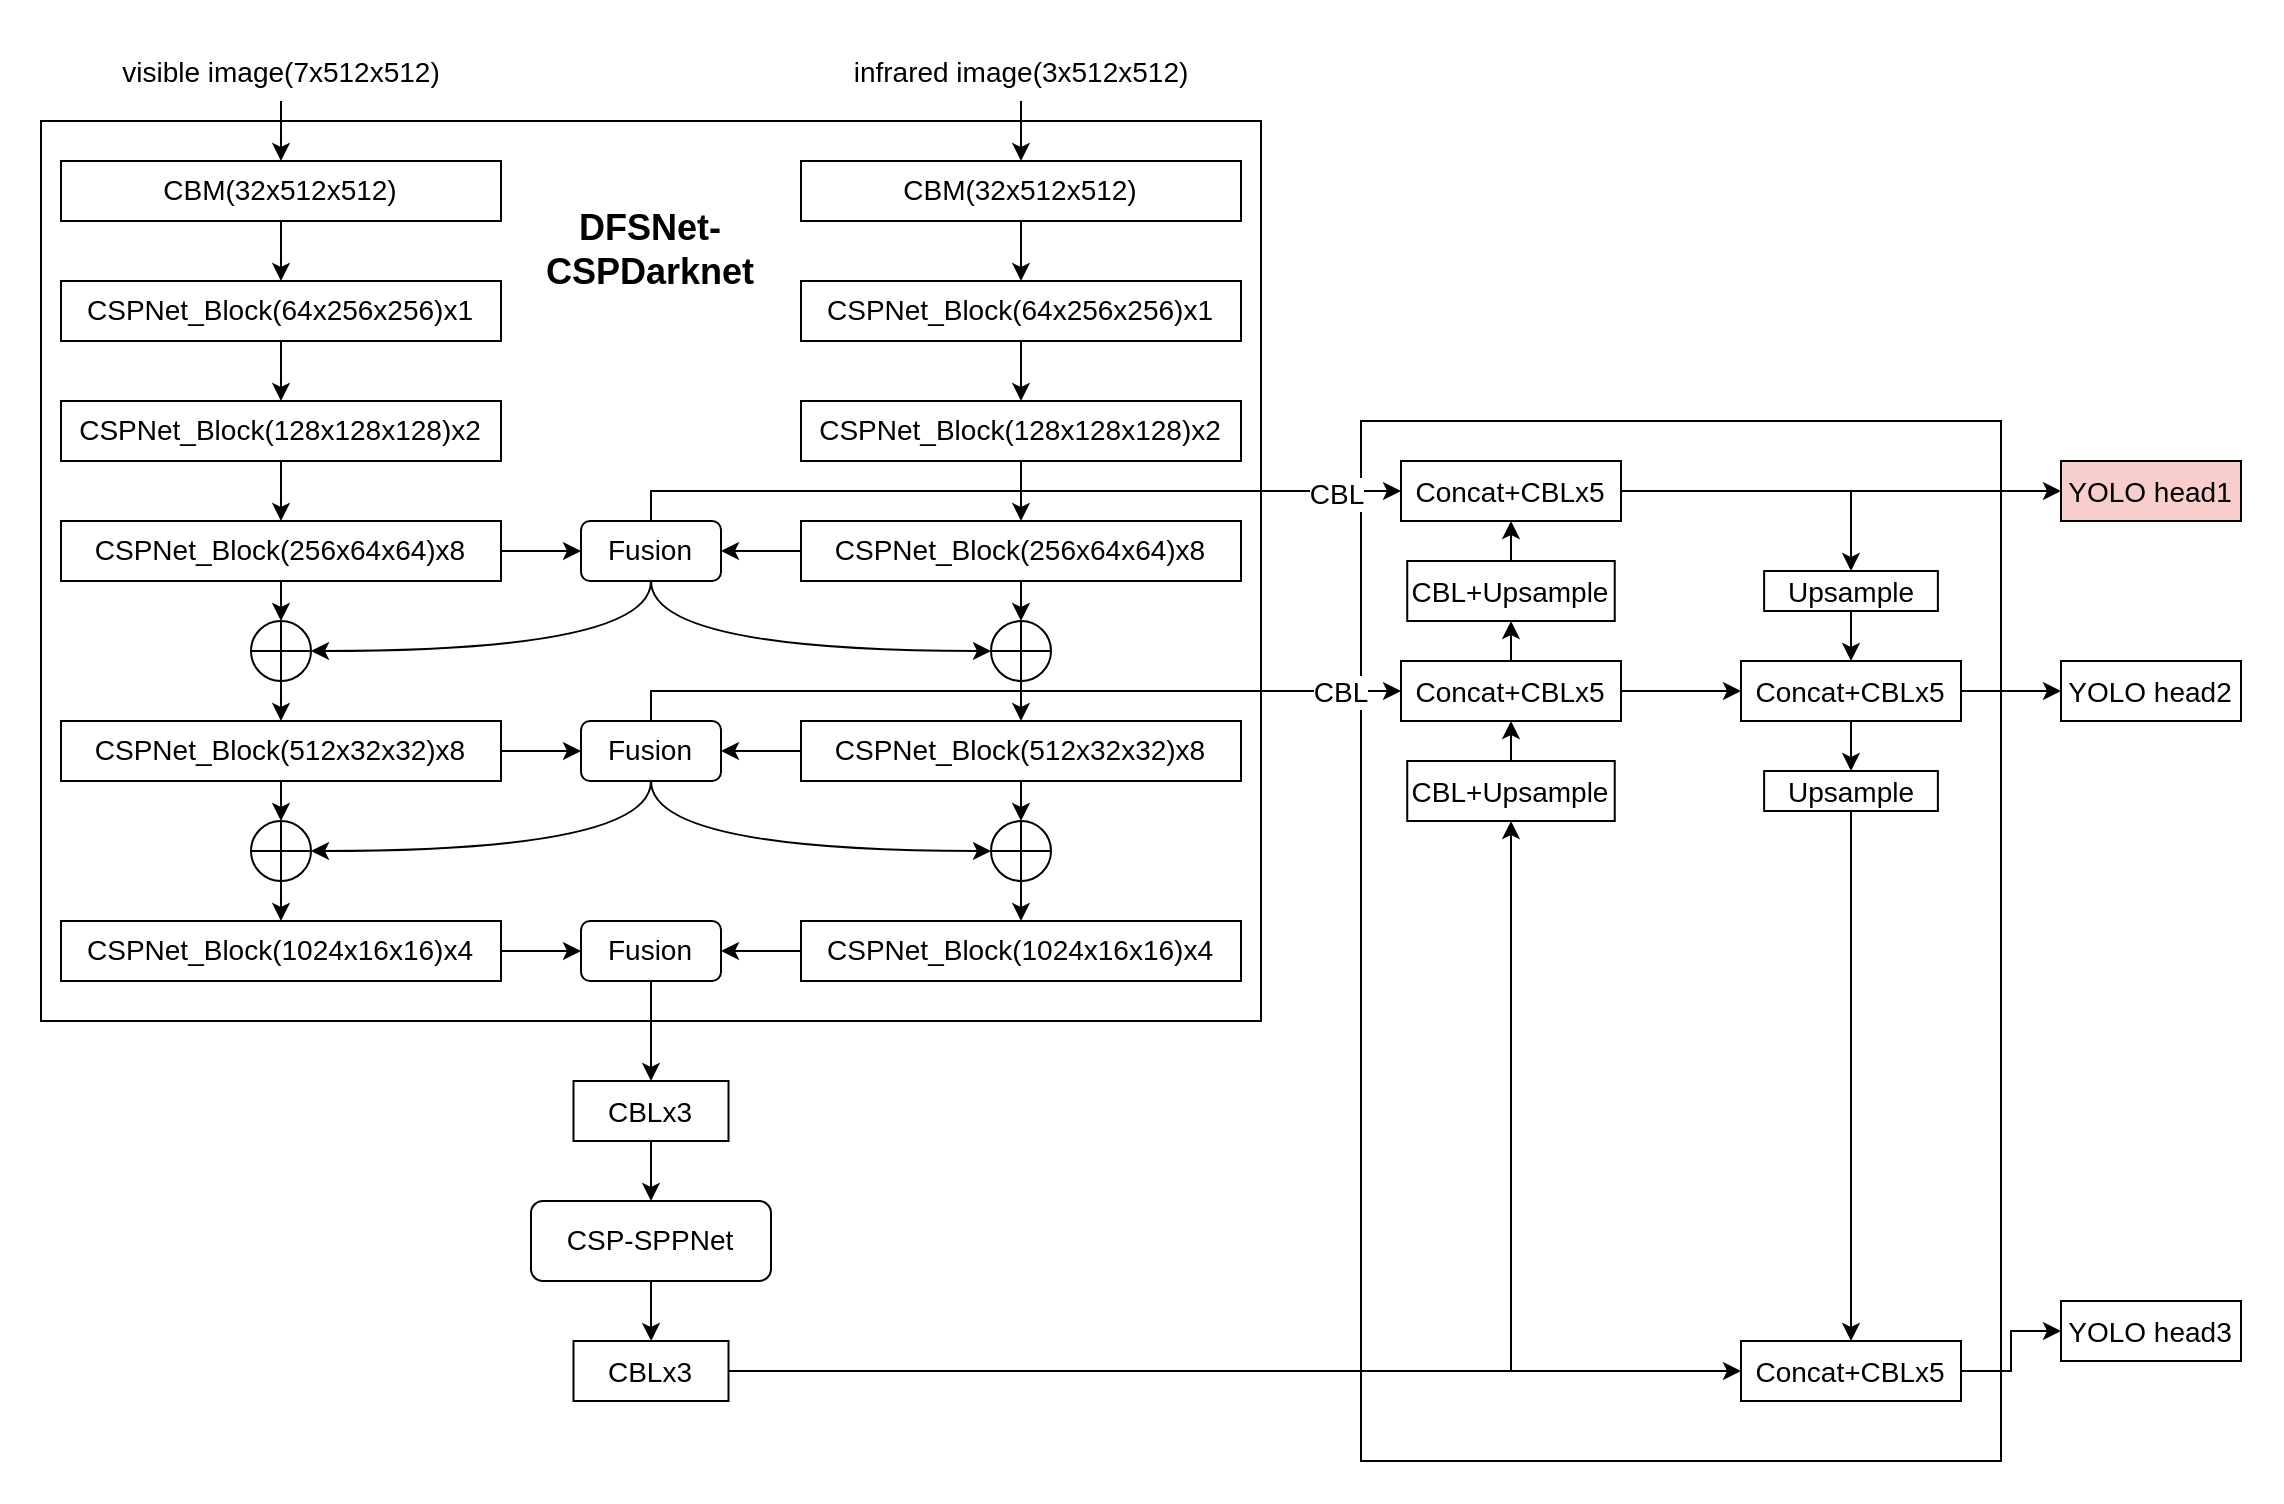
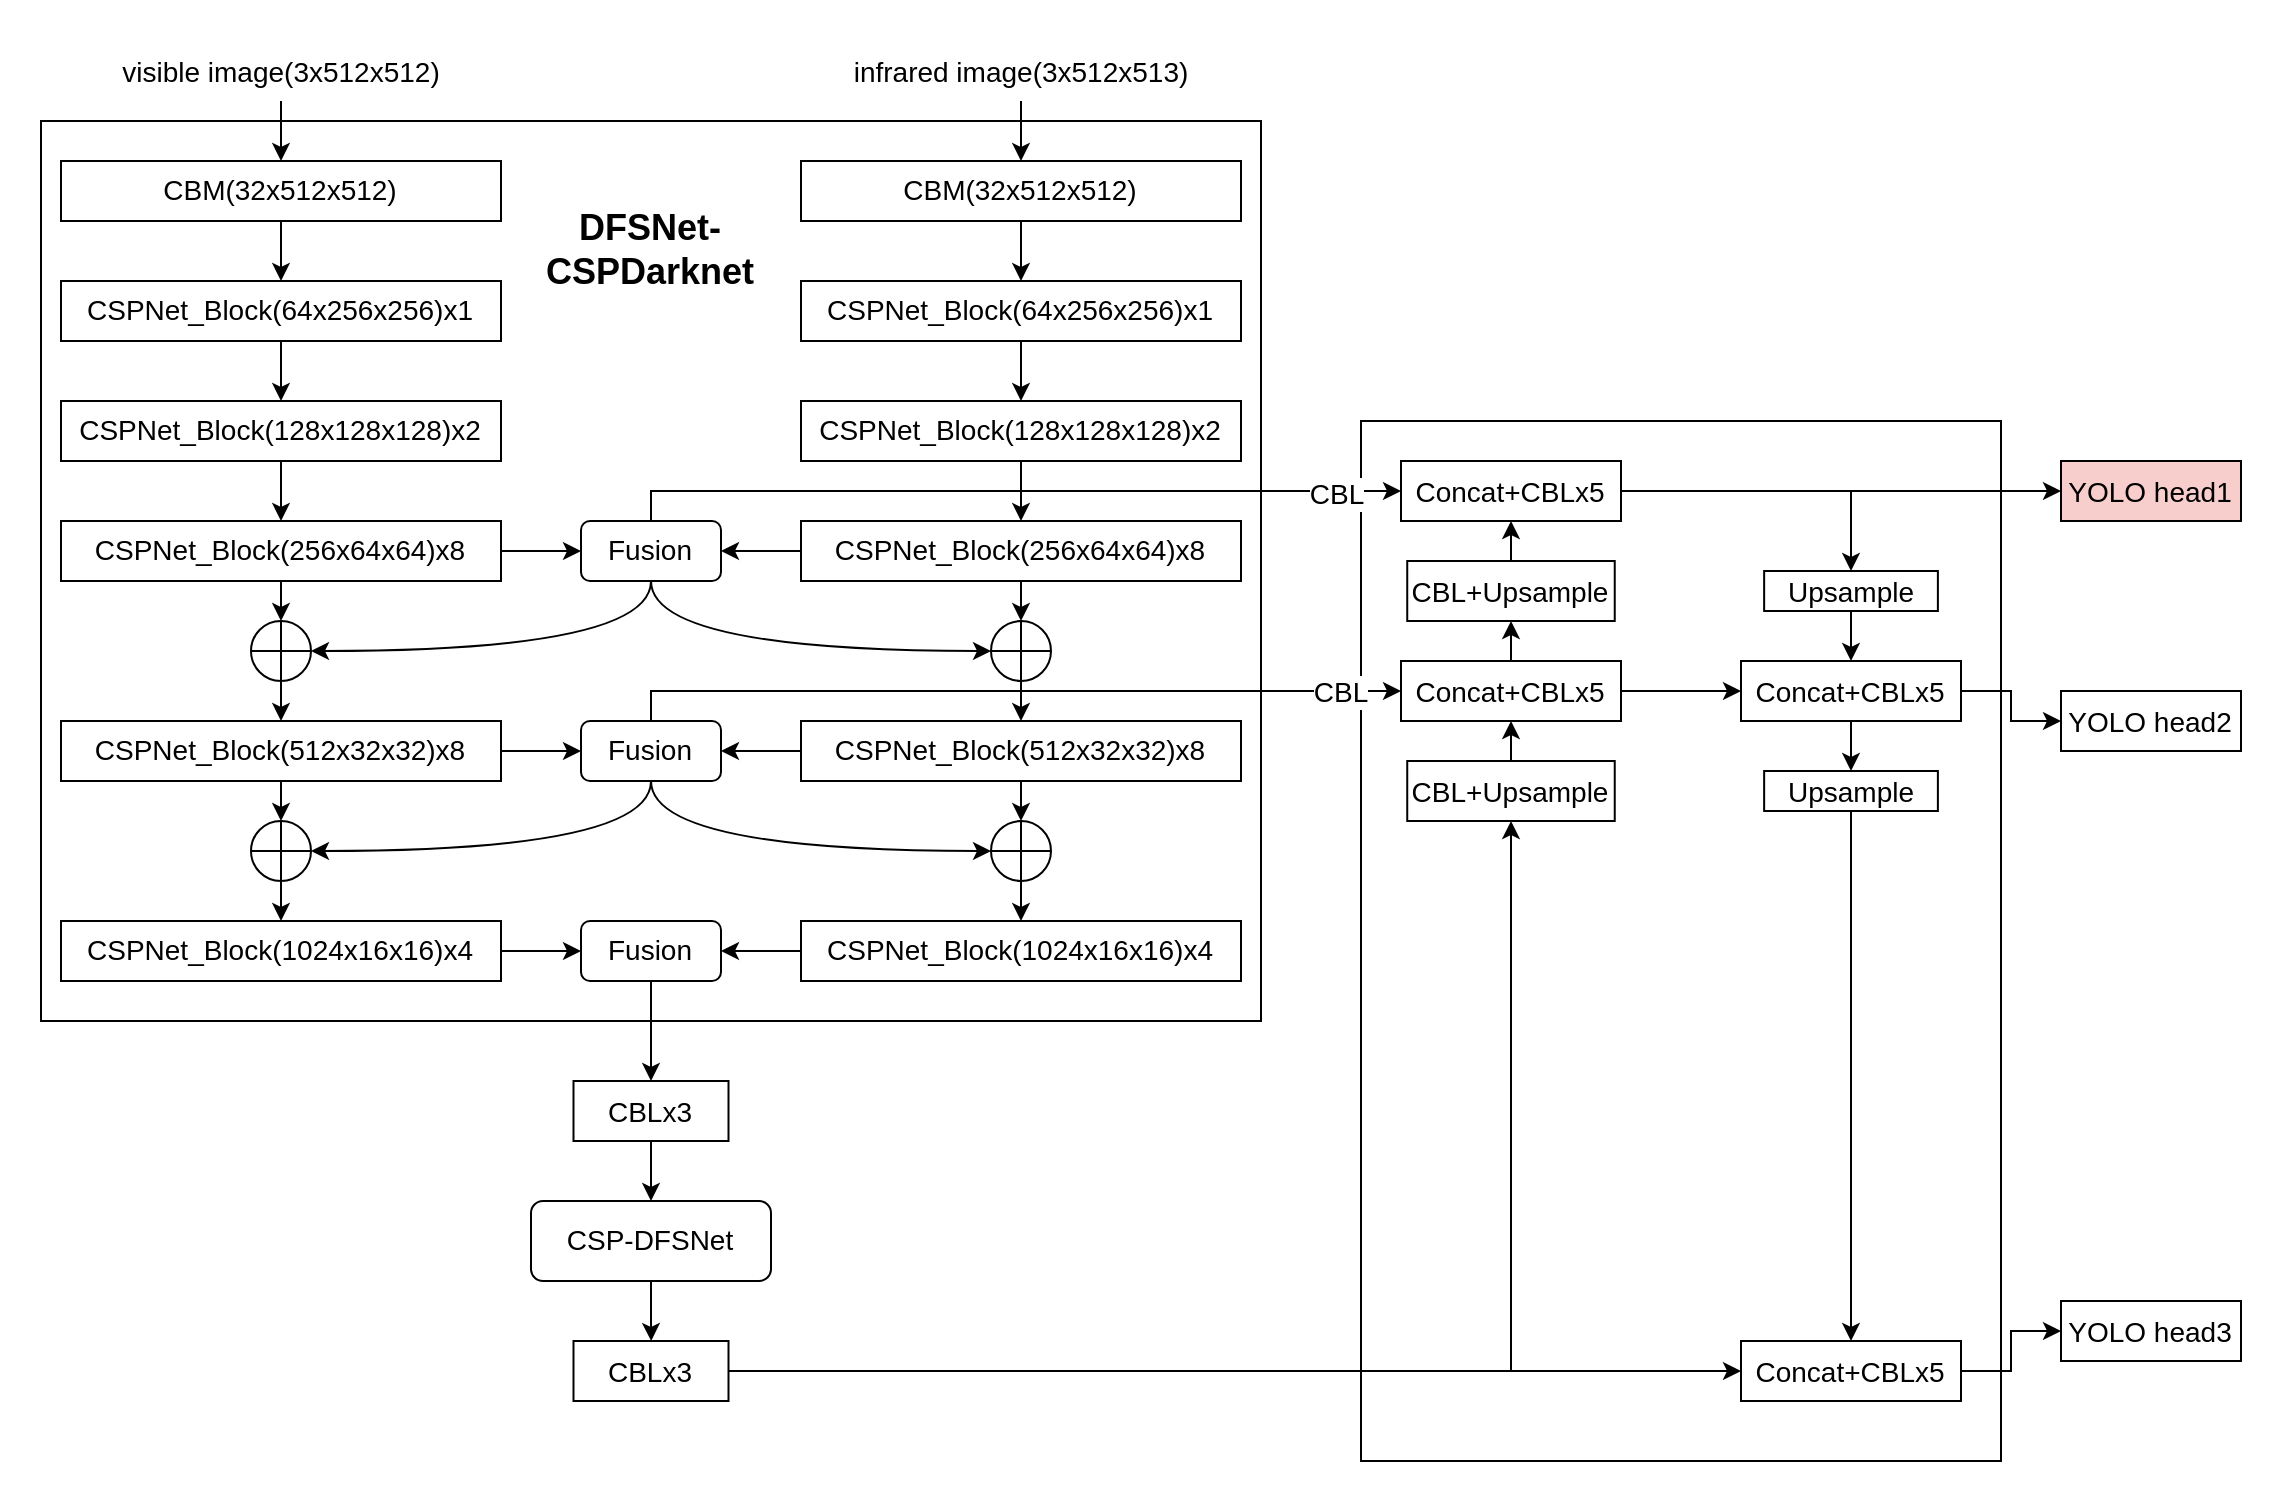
(282, 71) -> (282, 71)
(1022, 71) -> (1022, 71)
(2151, 691) -> (2151, 721)
(651, 1241) -> (651, 1241)
